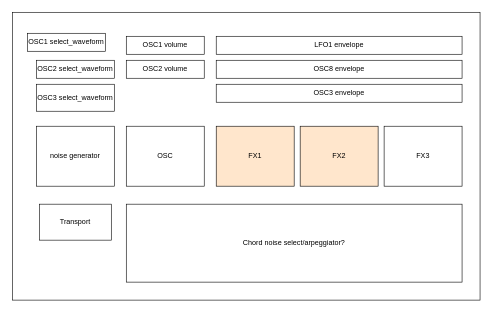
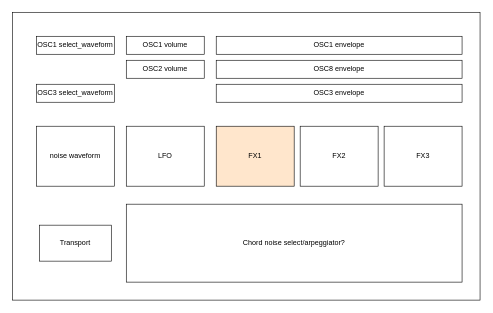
(66, 42) -> (75, 45)
(339, 45) -> (339, 45)
(75, 69) -> none
(75, 98) -> (75, 93)
(75, 156) -> (75, 156)
(165, 156) -> (165, 156)
(339, 156) -> (339, 156)
(75, 222) -> (75, 243)
